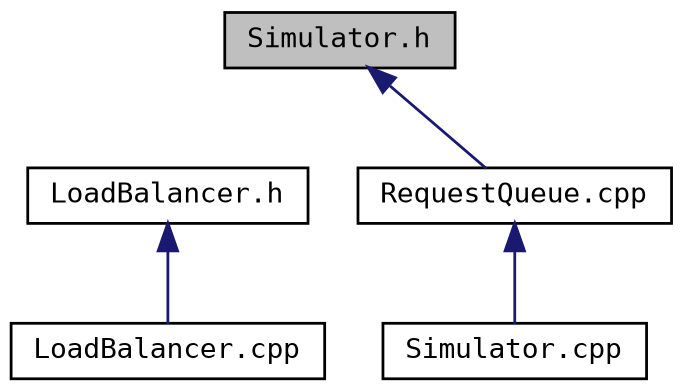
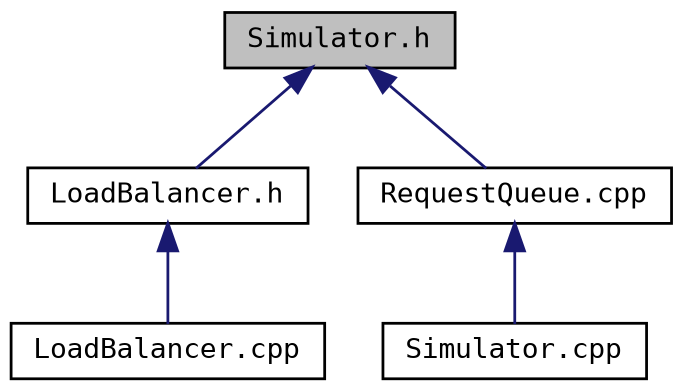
none -> (243, 127)
